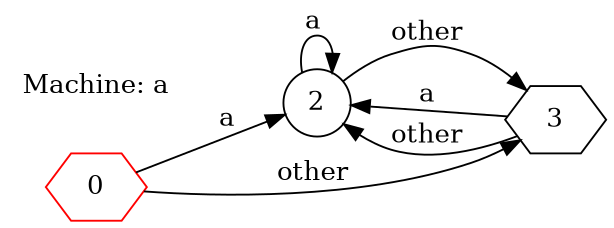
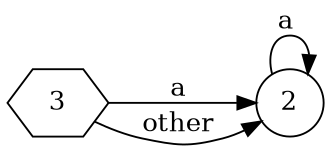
(427, 46) -> none
(96, 86) -> none
(96, 187) -> none
